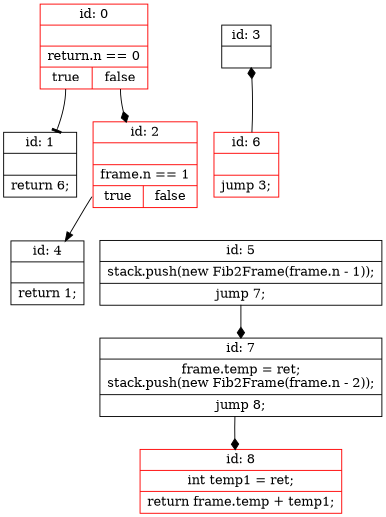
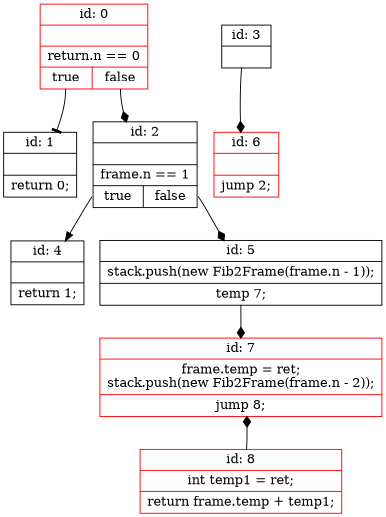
(253, 106) -> (240, 95)
(145, 165) -> (145, 165)
(40, 186) -> (40, 186)
(246, 186) -> (246, 186)
none -> (209, 214)
(241, 294) -> (241, 294)
(241, 377) -> (241, 377)
(235, 427) -> (247, 439)
